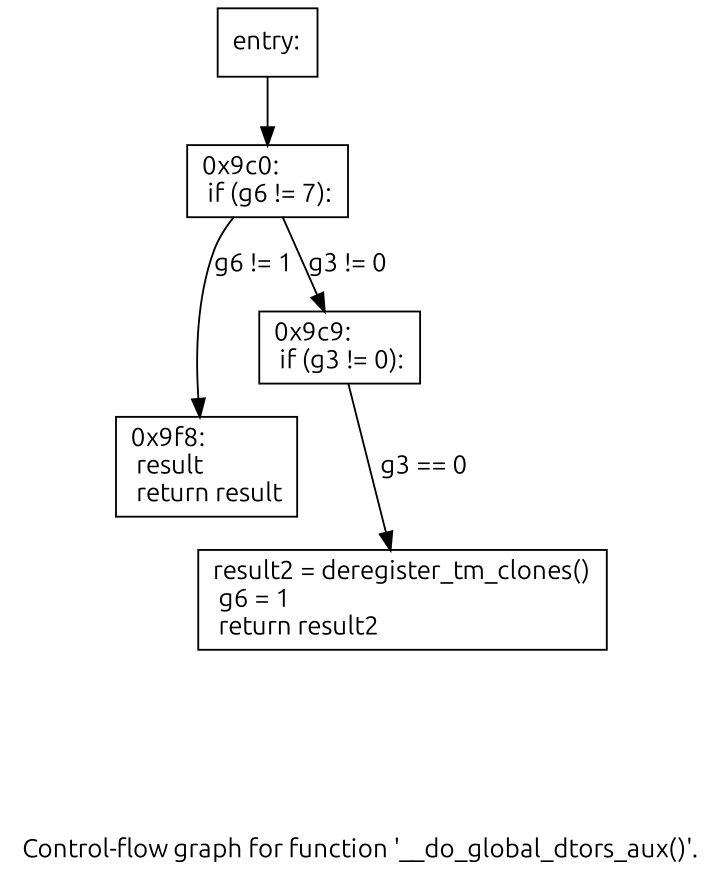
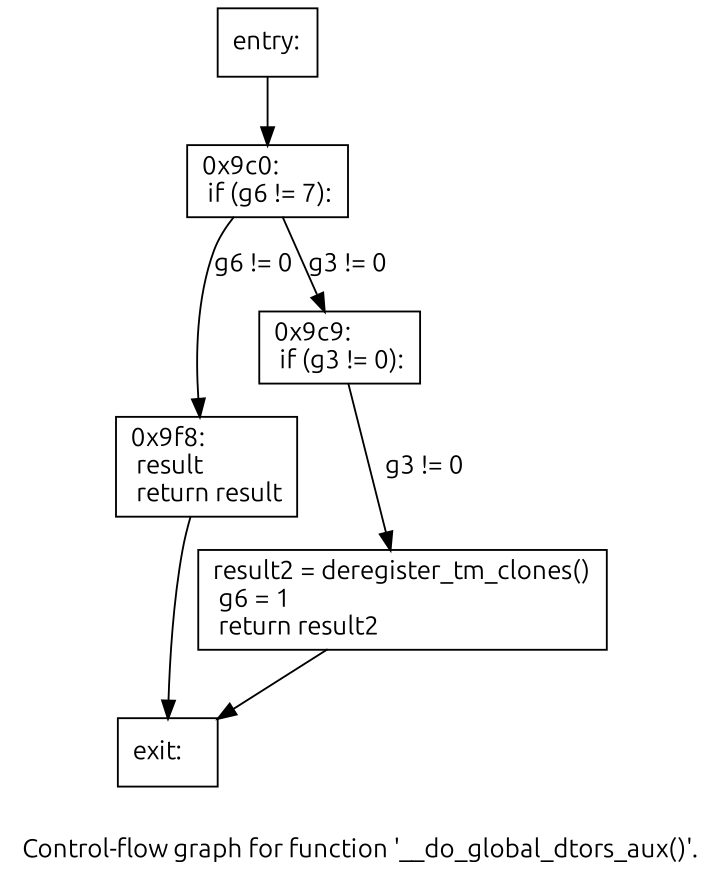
(254, 264) -> (254, 264)
(425, 467) -> (425, 467)
none -> (168, 752)
